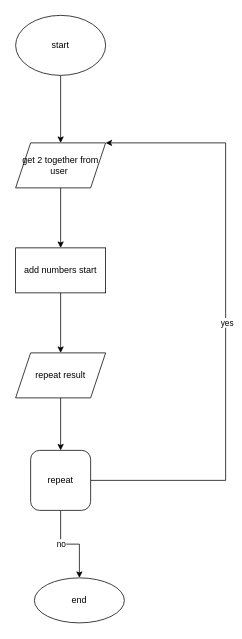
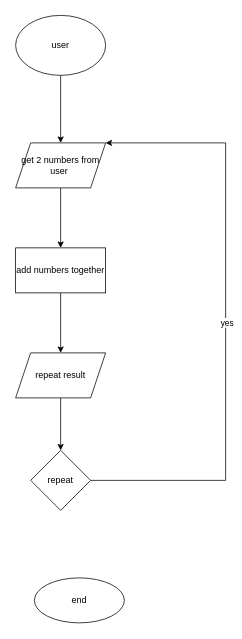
(60, 45) -> (60, 45)
(60, 165) -> (60, 165)
(60, 270) -> (60, 270)
(60, 480) -> (60, 480)
(60, 530) -> none
